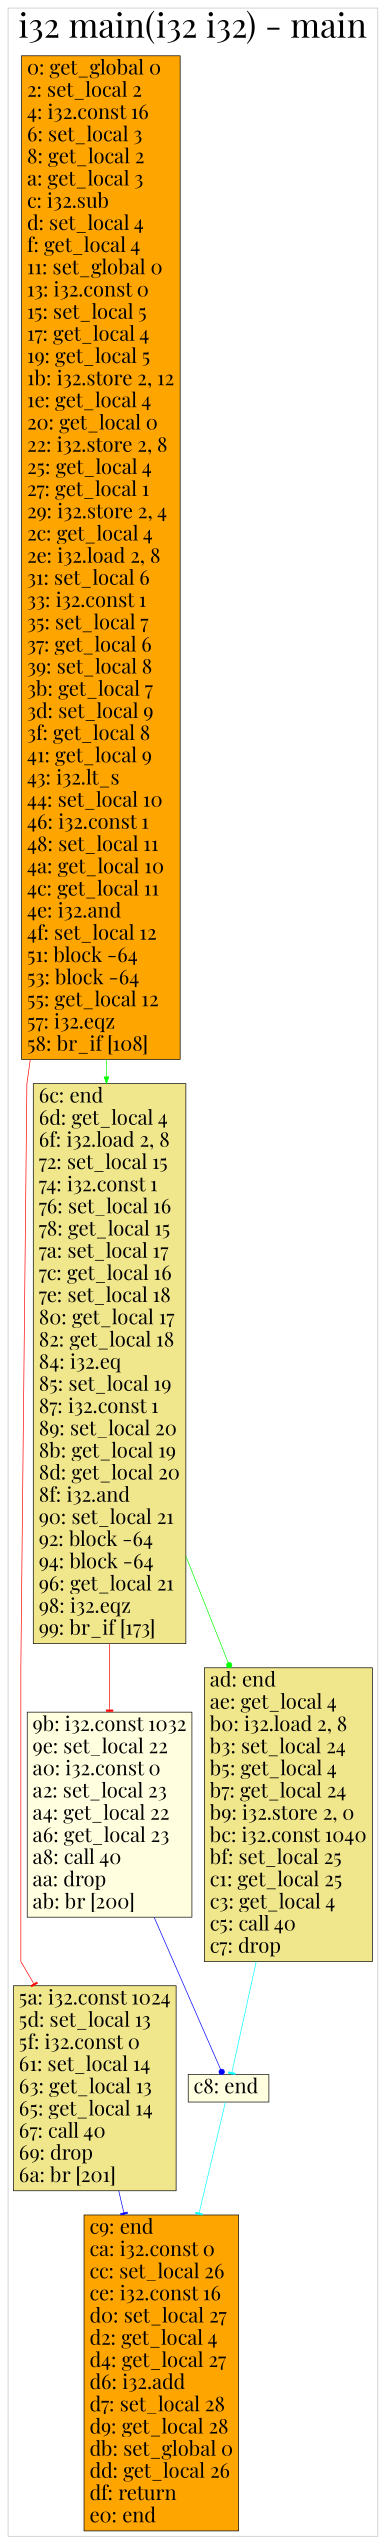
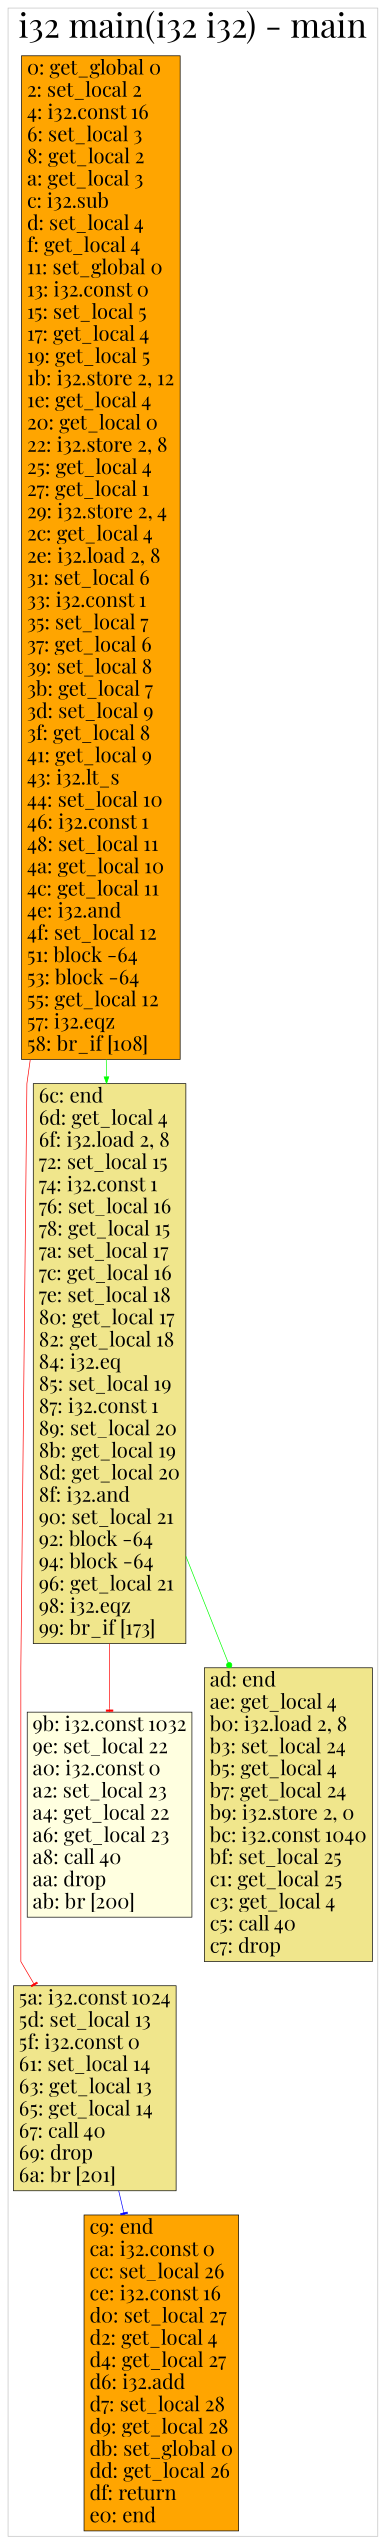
(229, 2088) -> none
